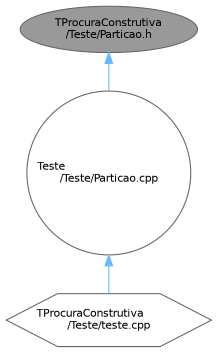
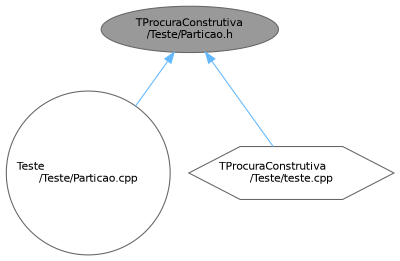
(109, 280) -> (242, 104)
